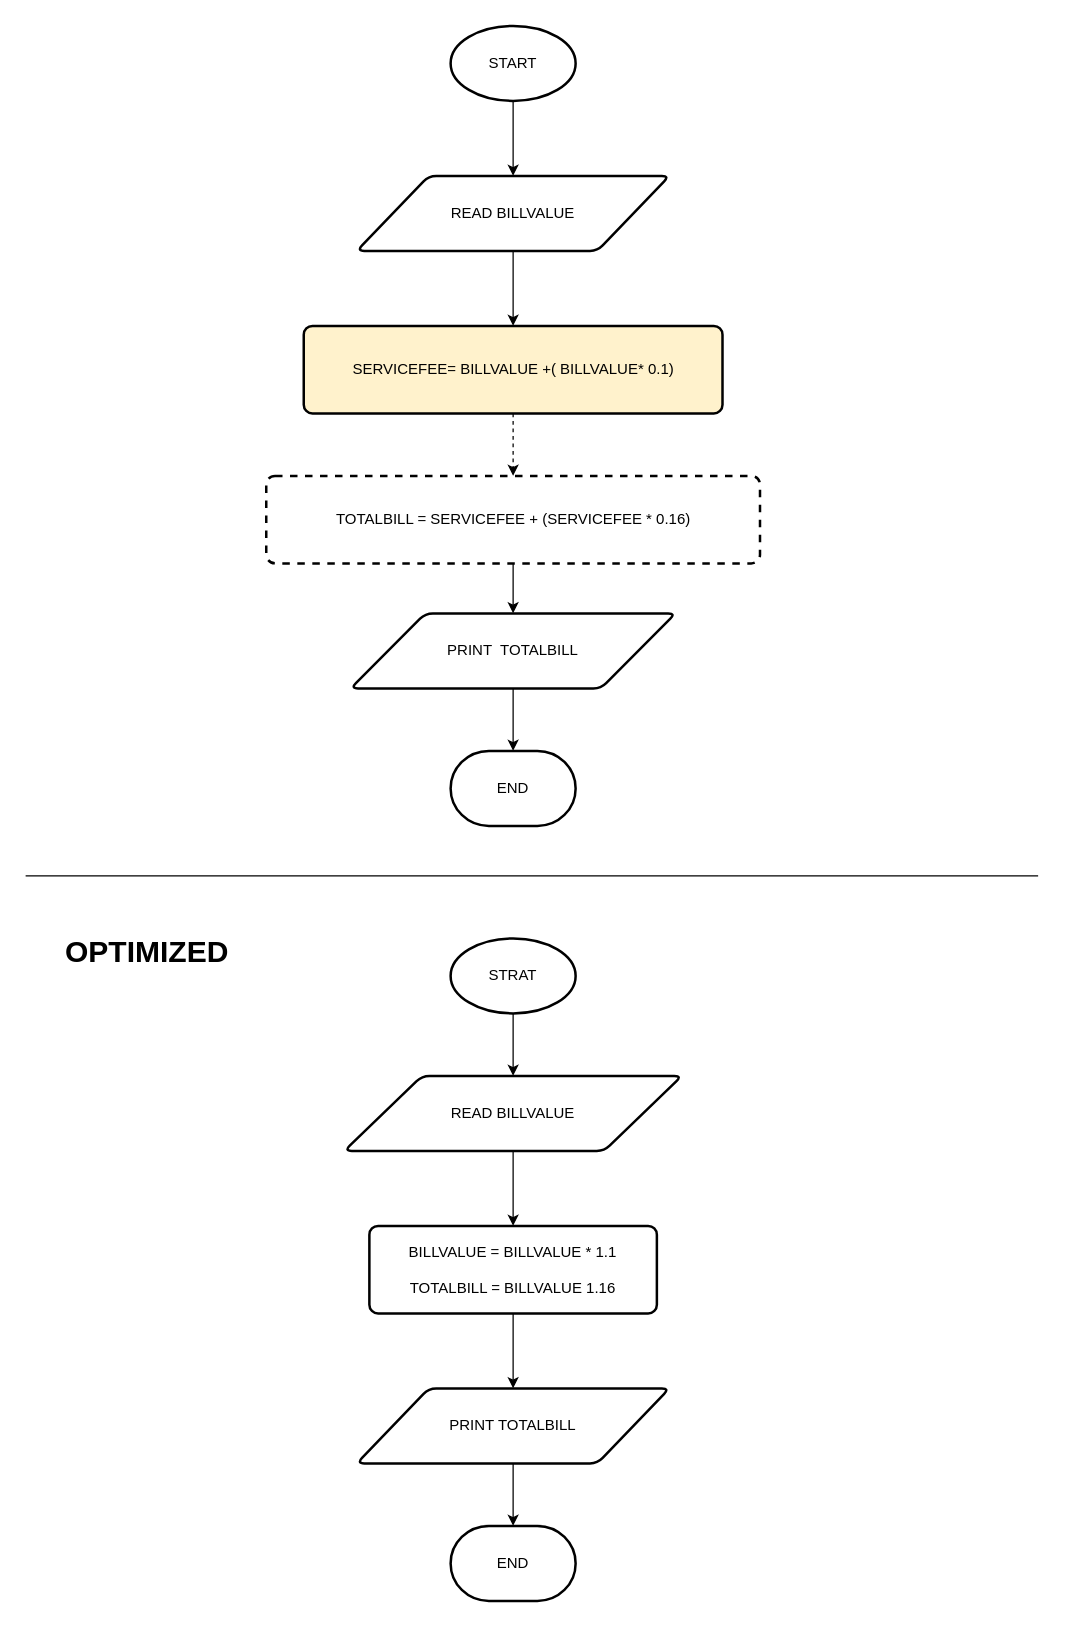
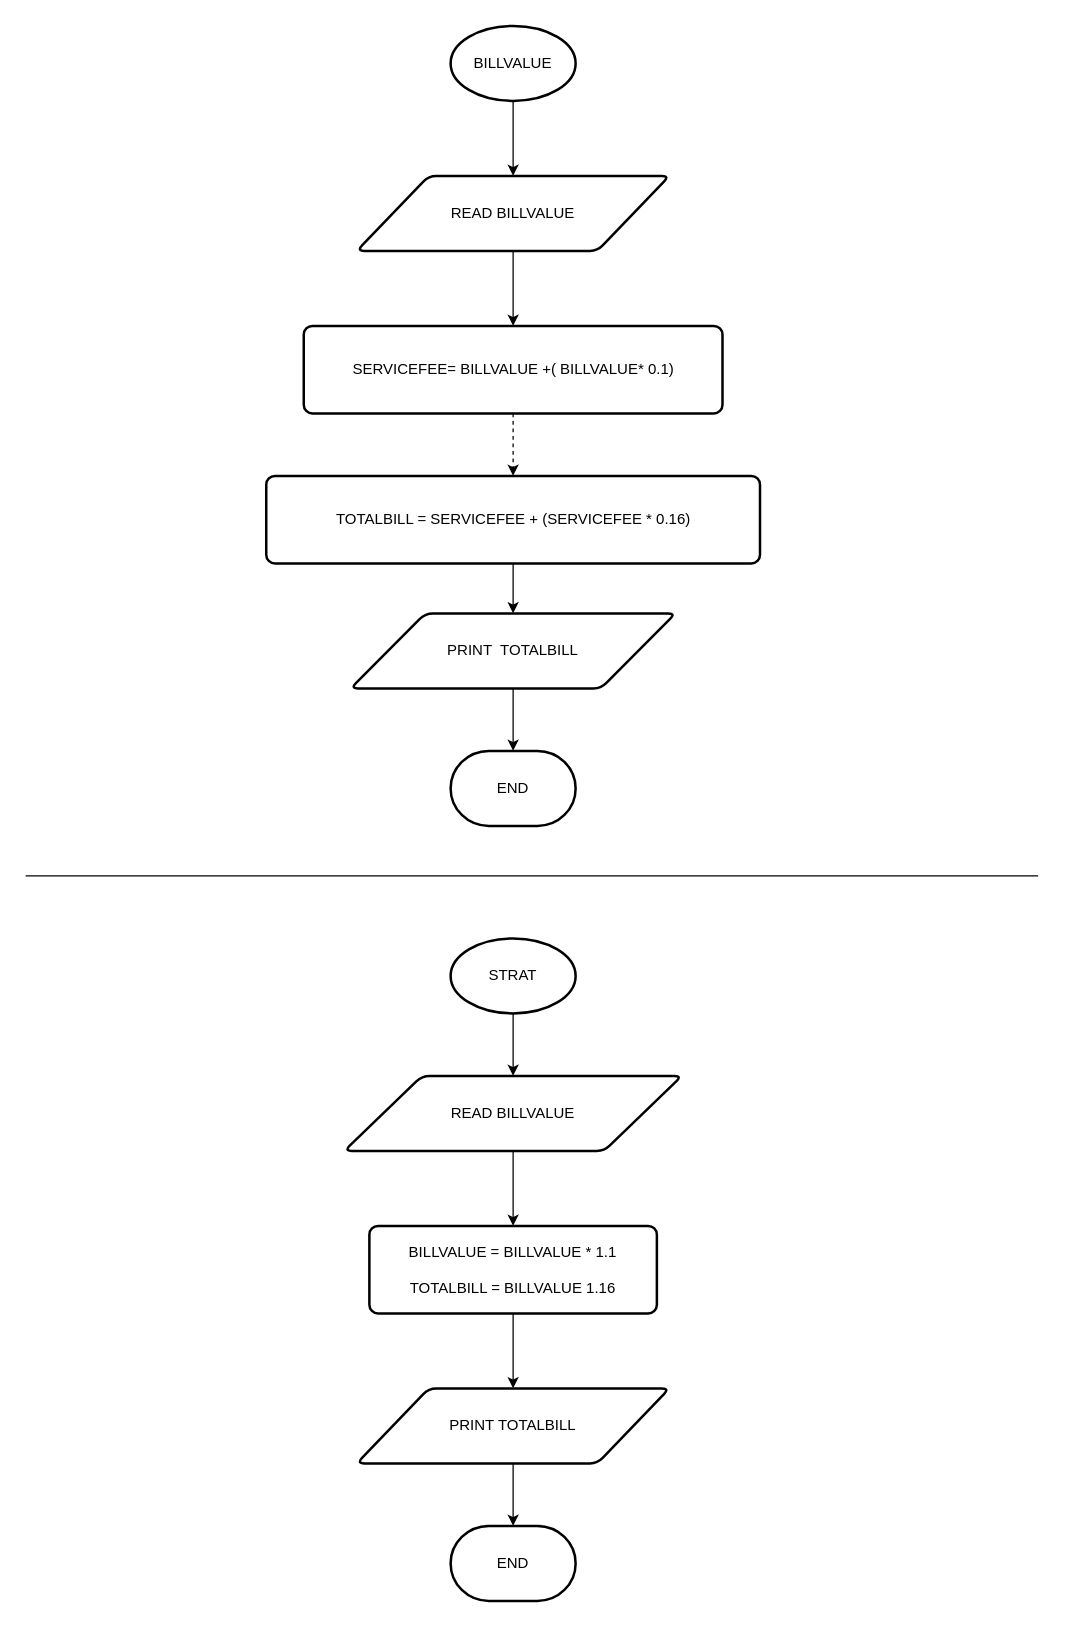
(513, 63) -> (513, 63)
(513, 369) -> (513, 369)
(513, 519) -> (513, 519)
(176, 1001) -> none
